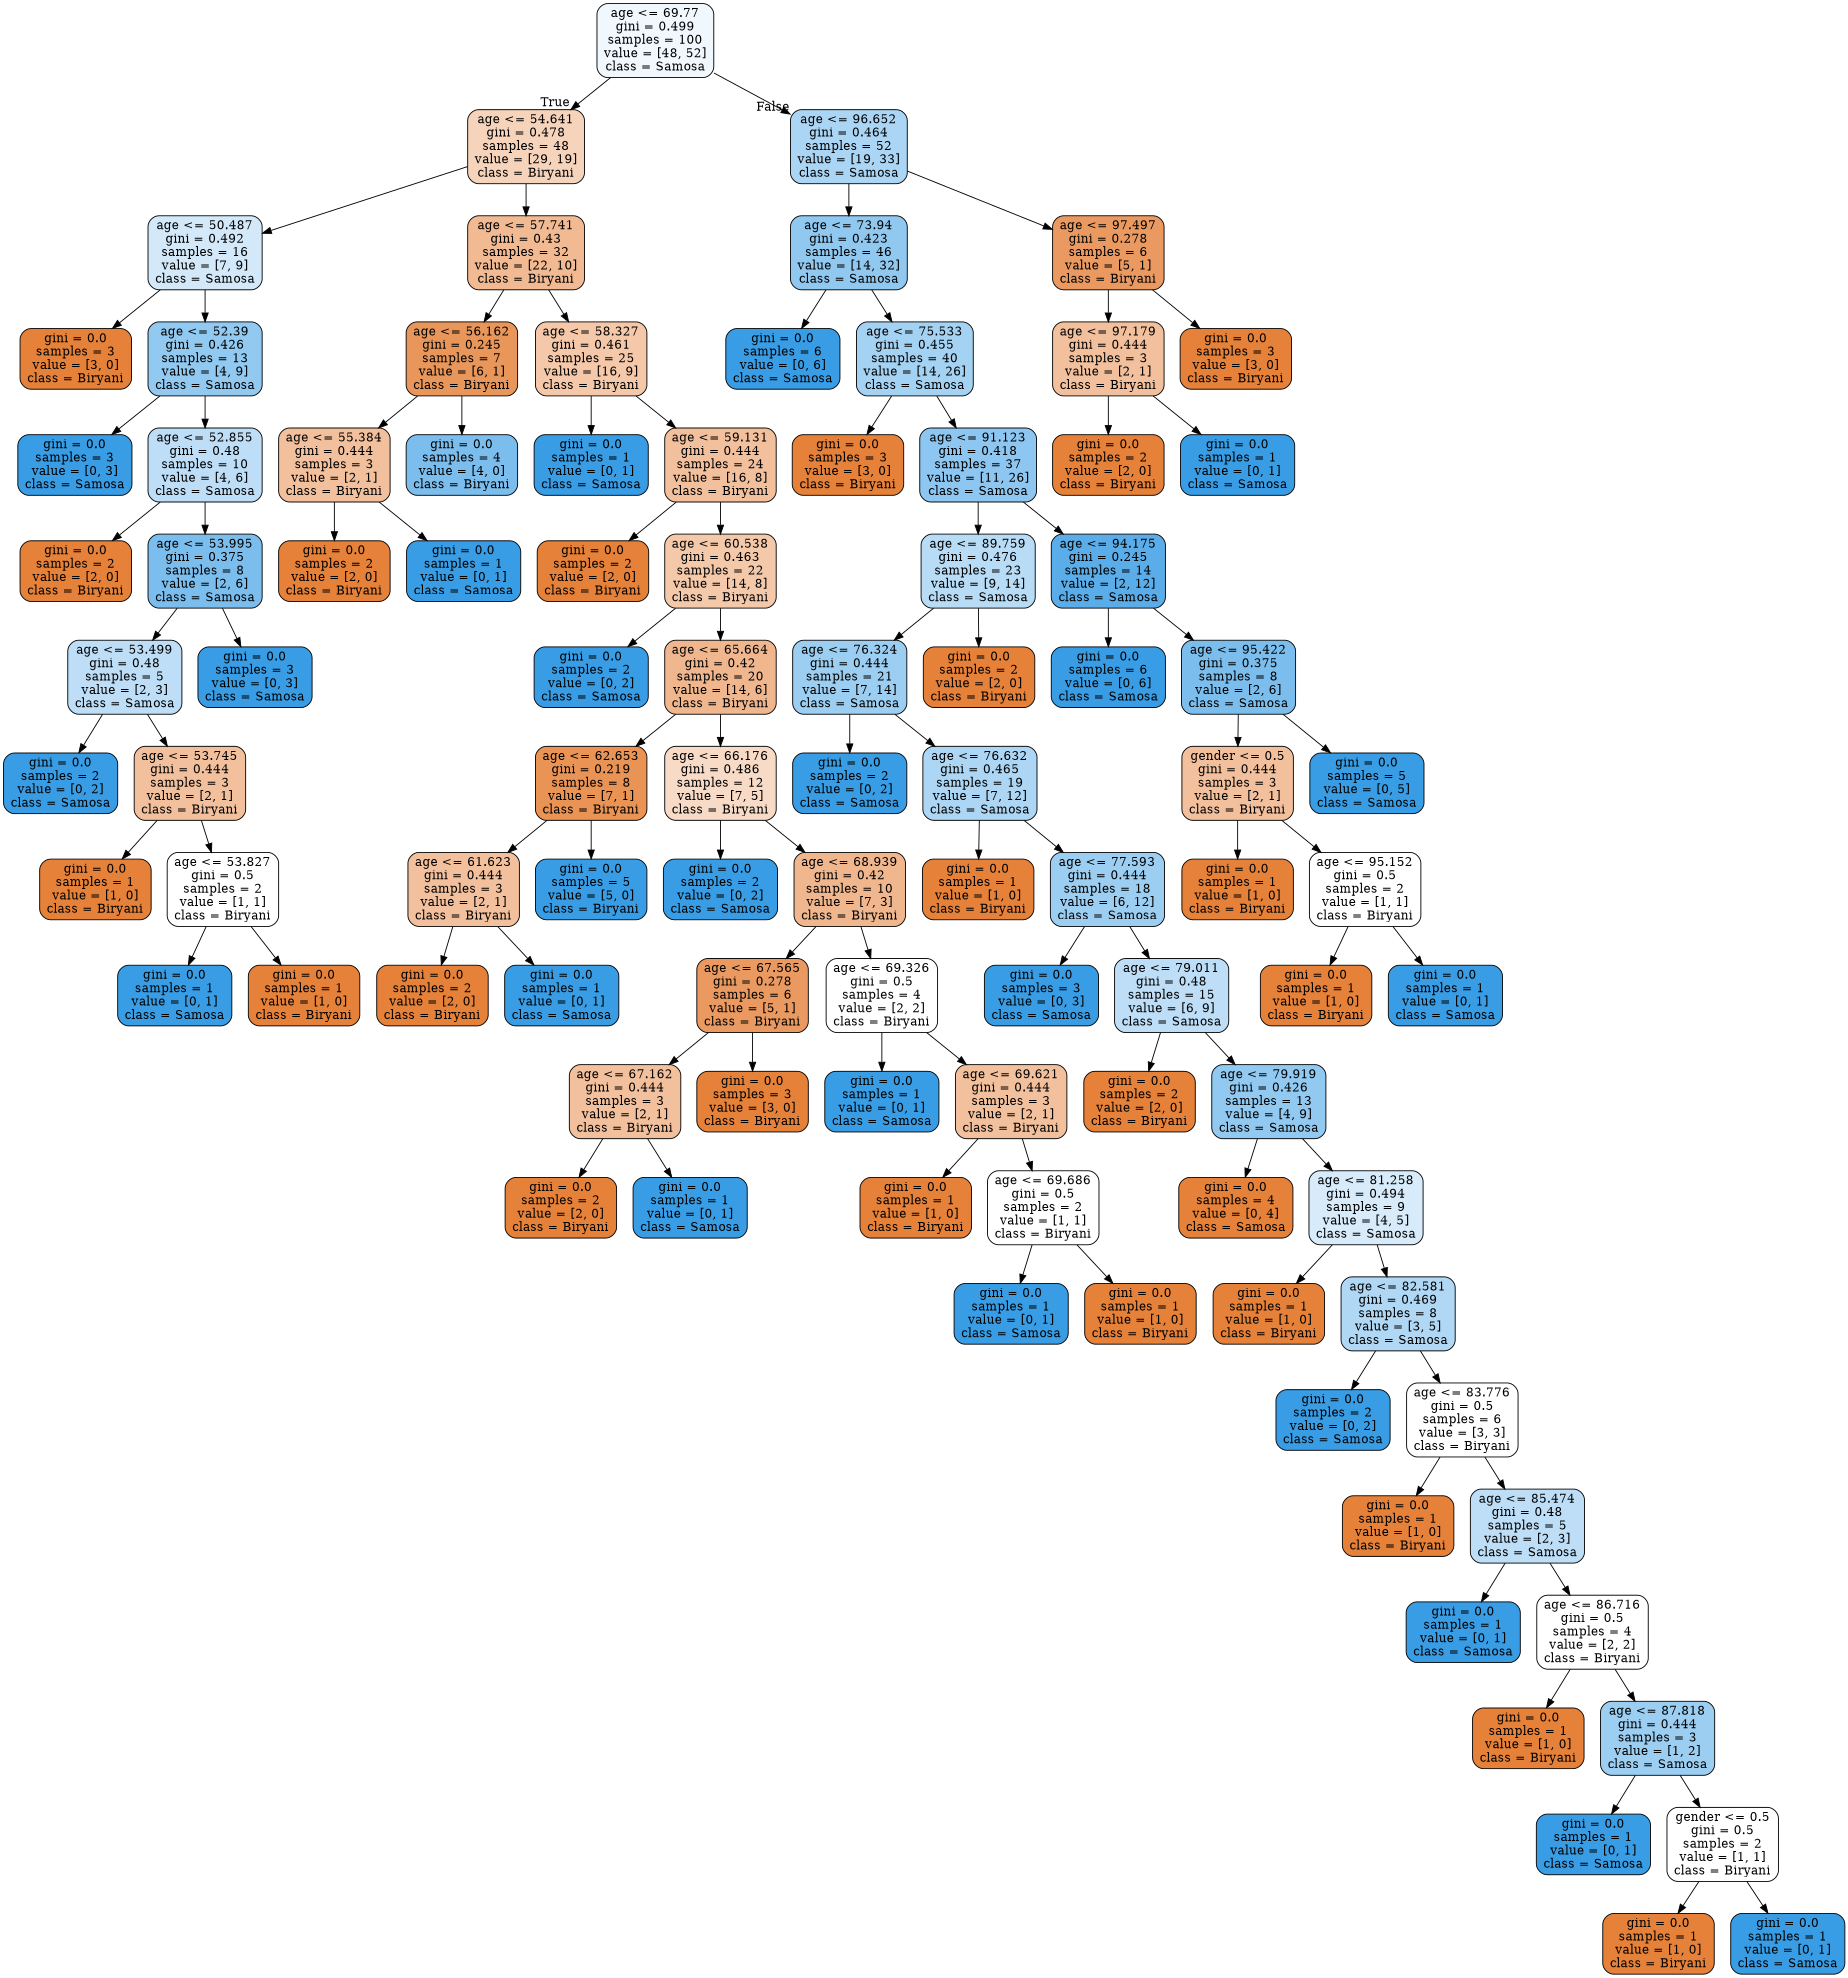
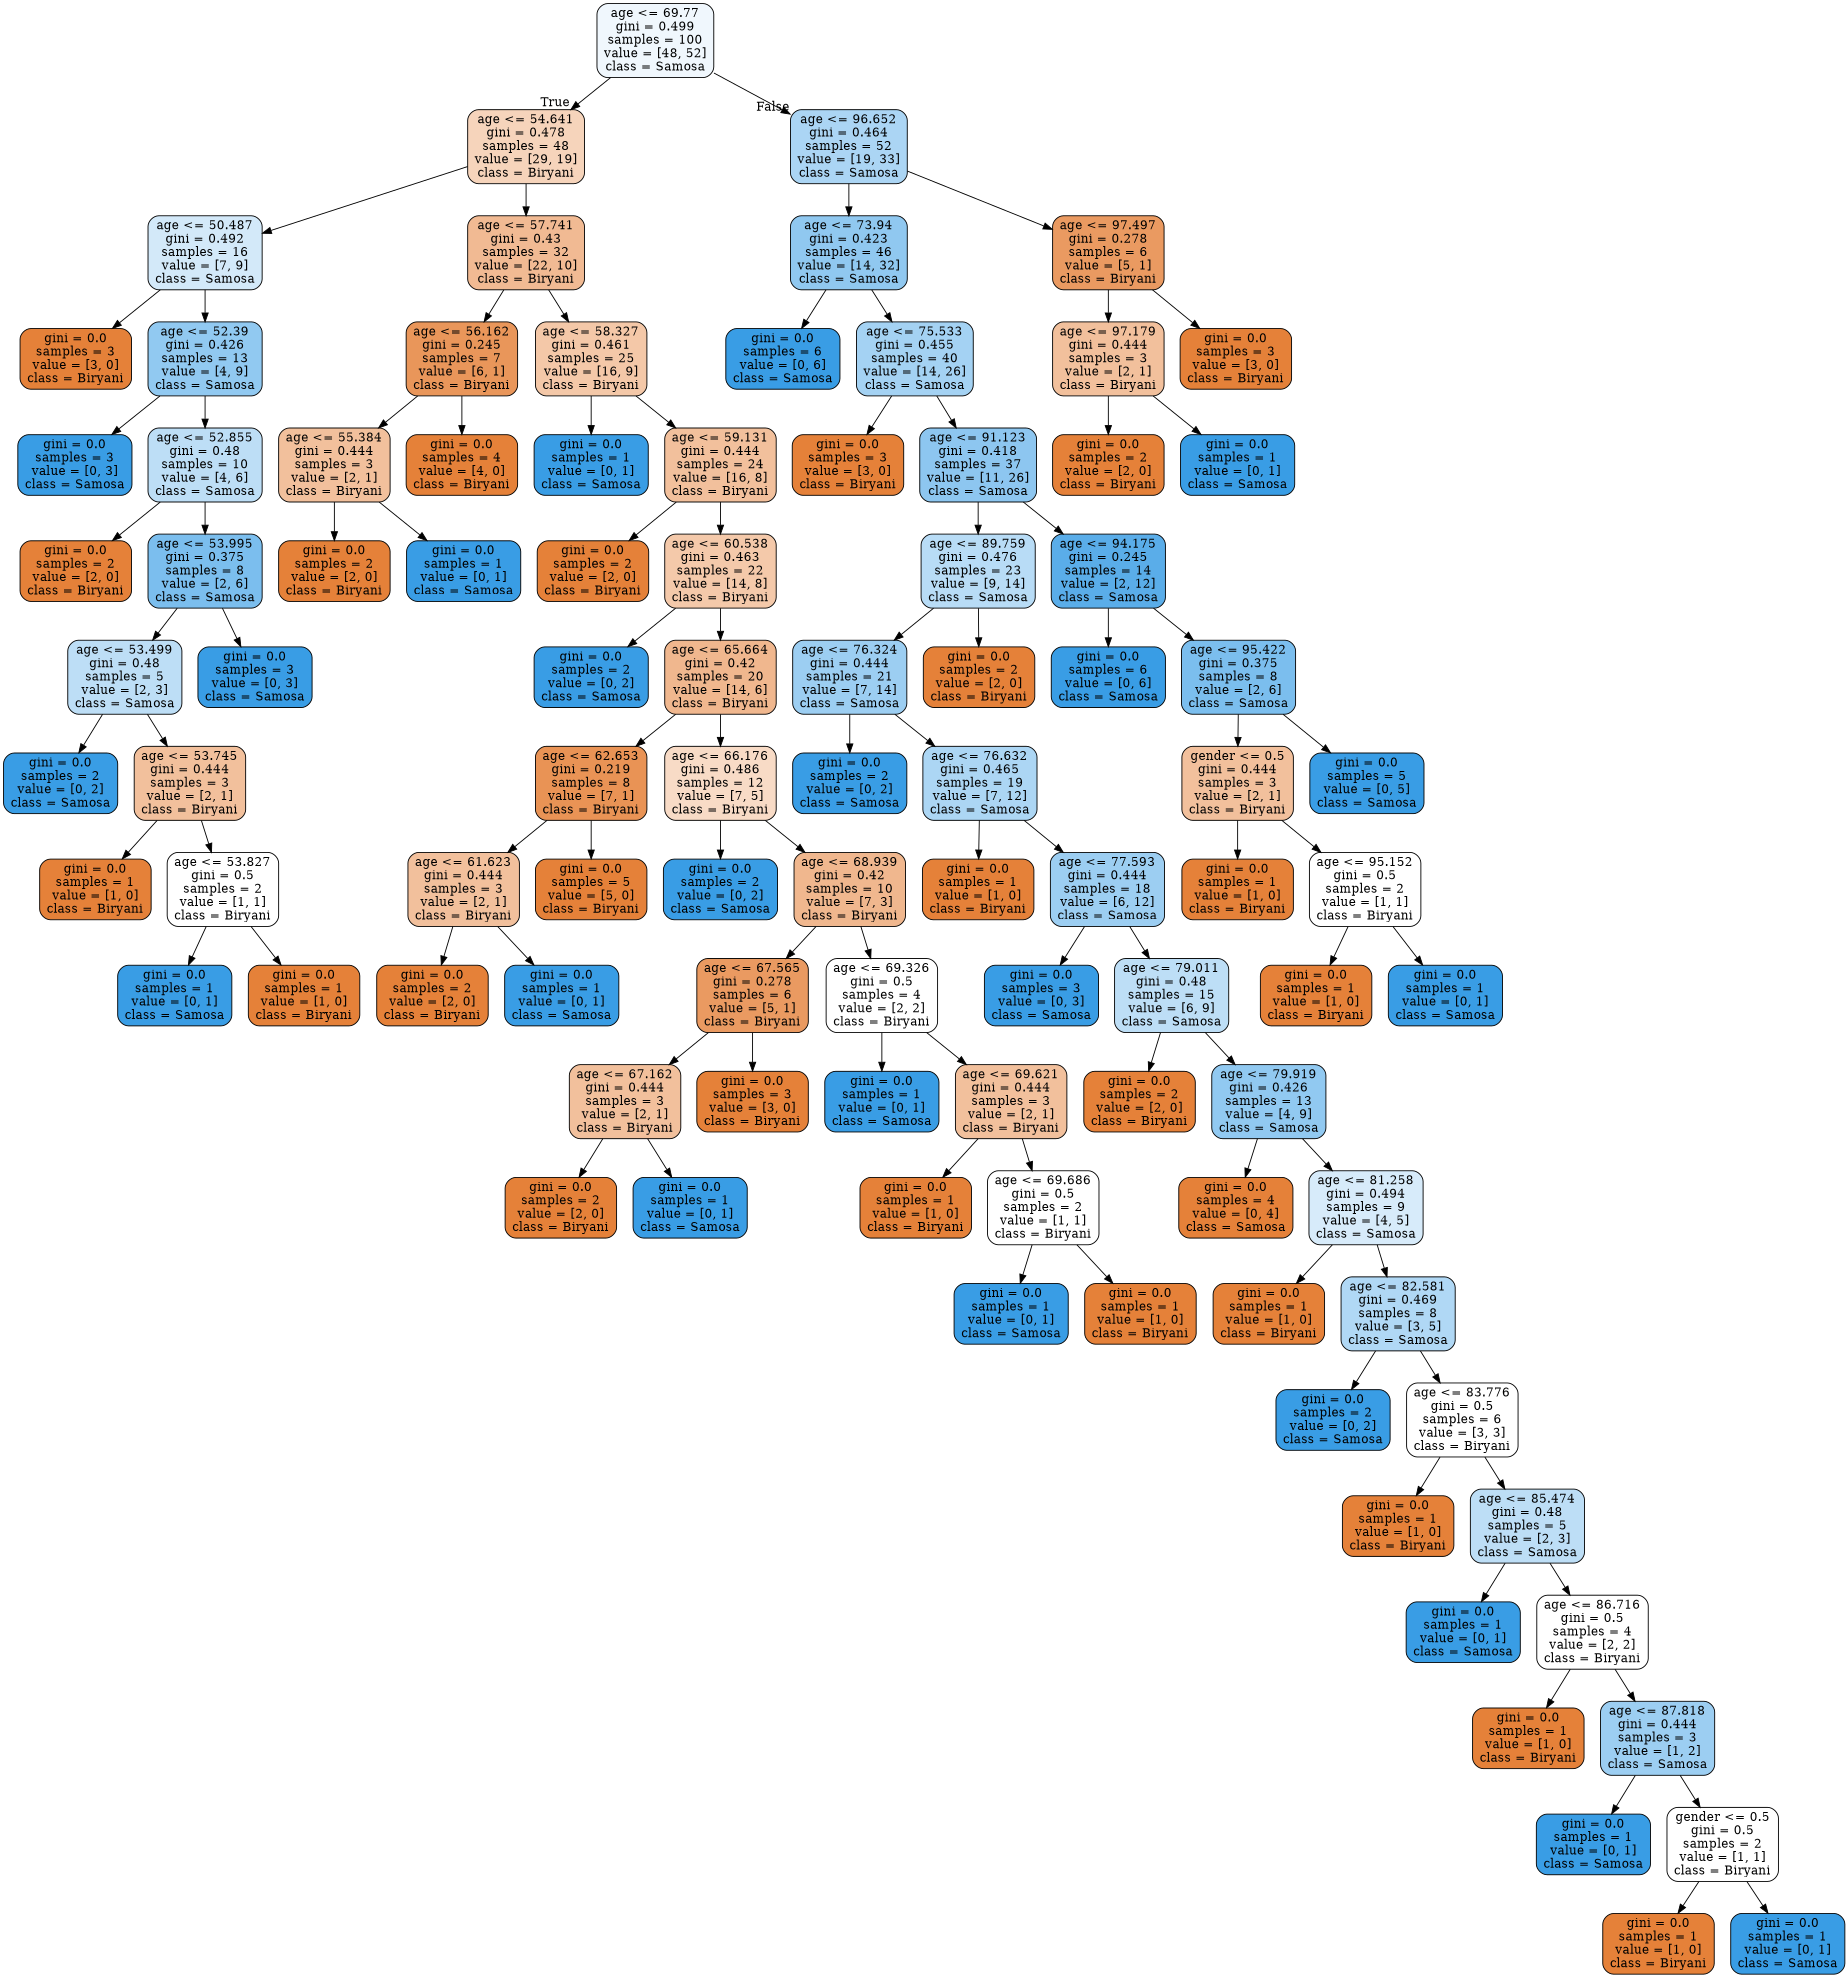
(462, 465) -> (462, 465)
(591, 889) -> (591, 889)
